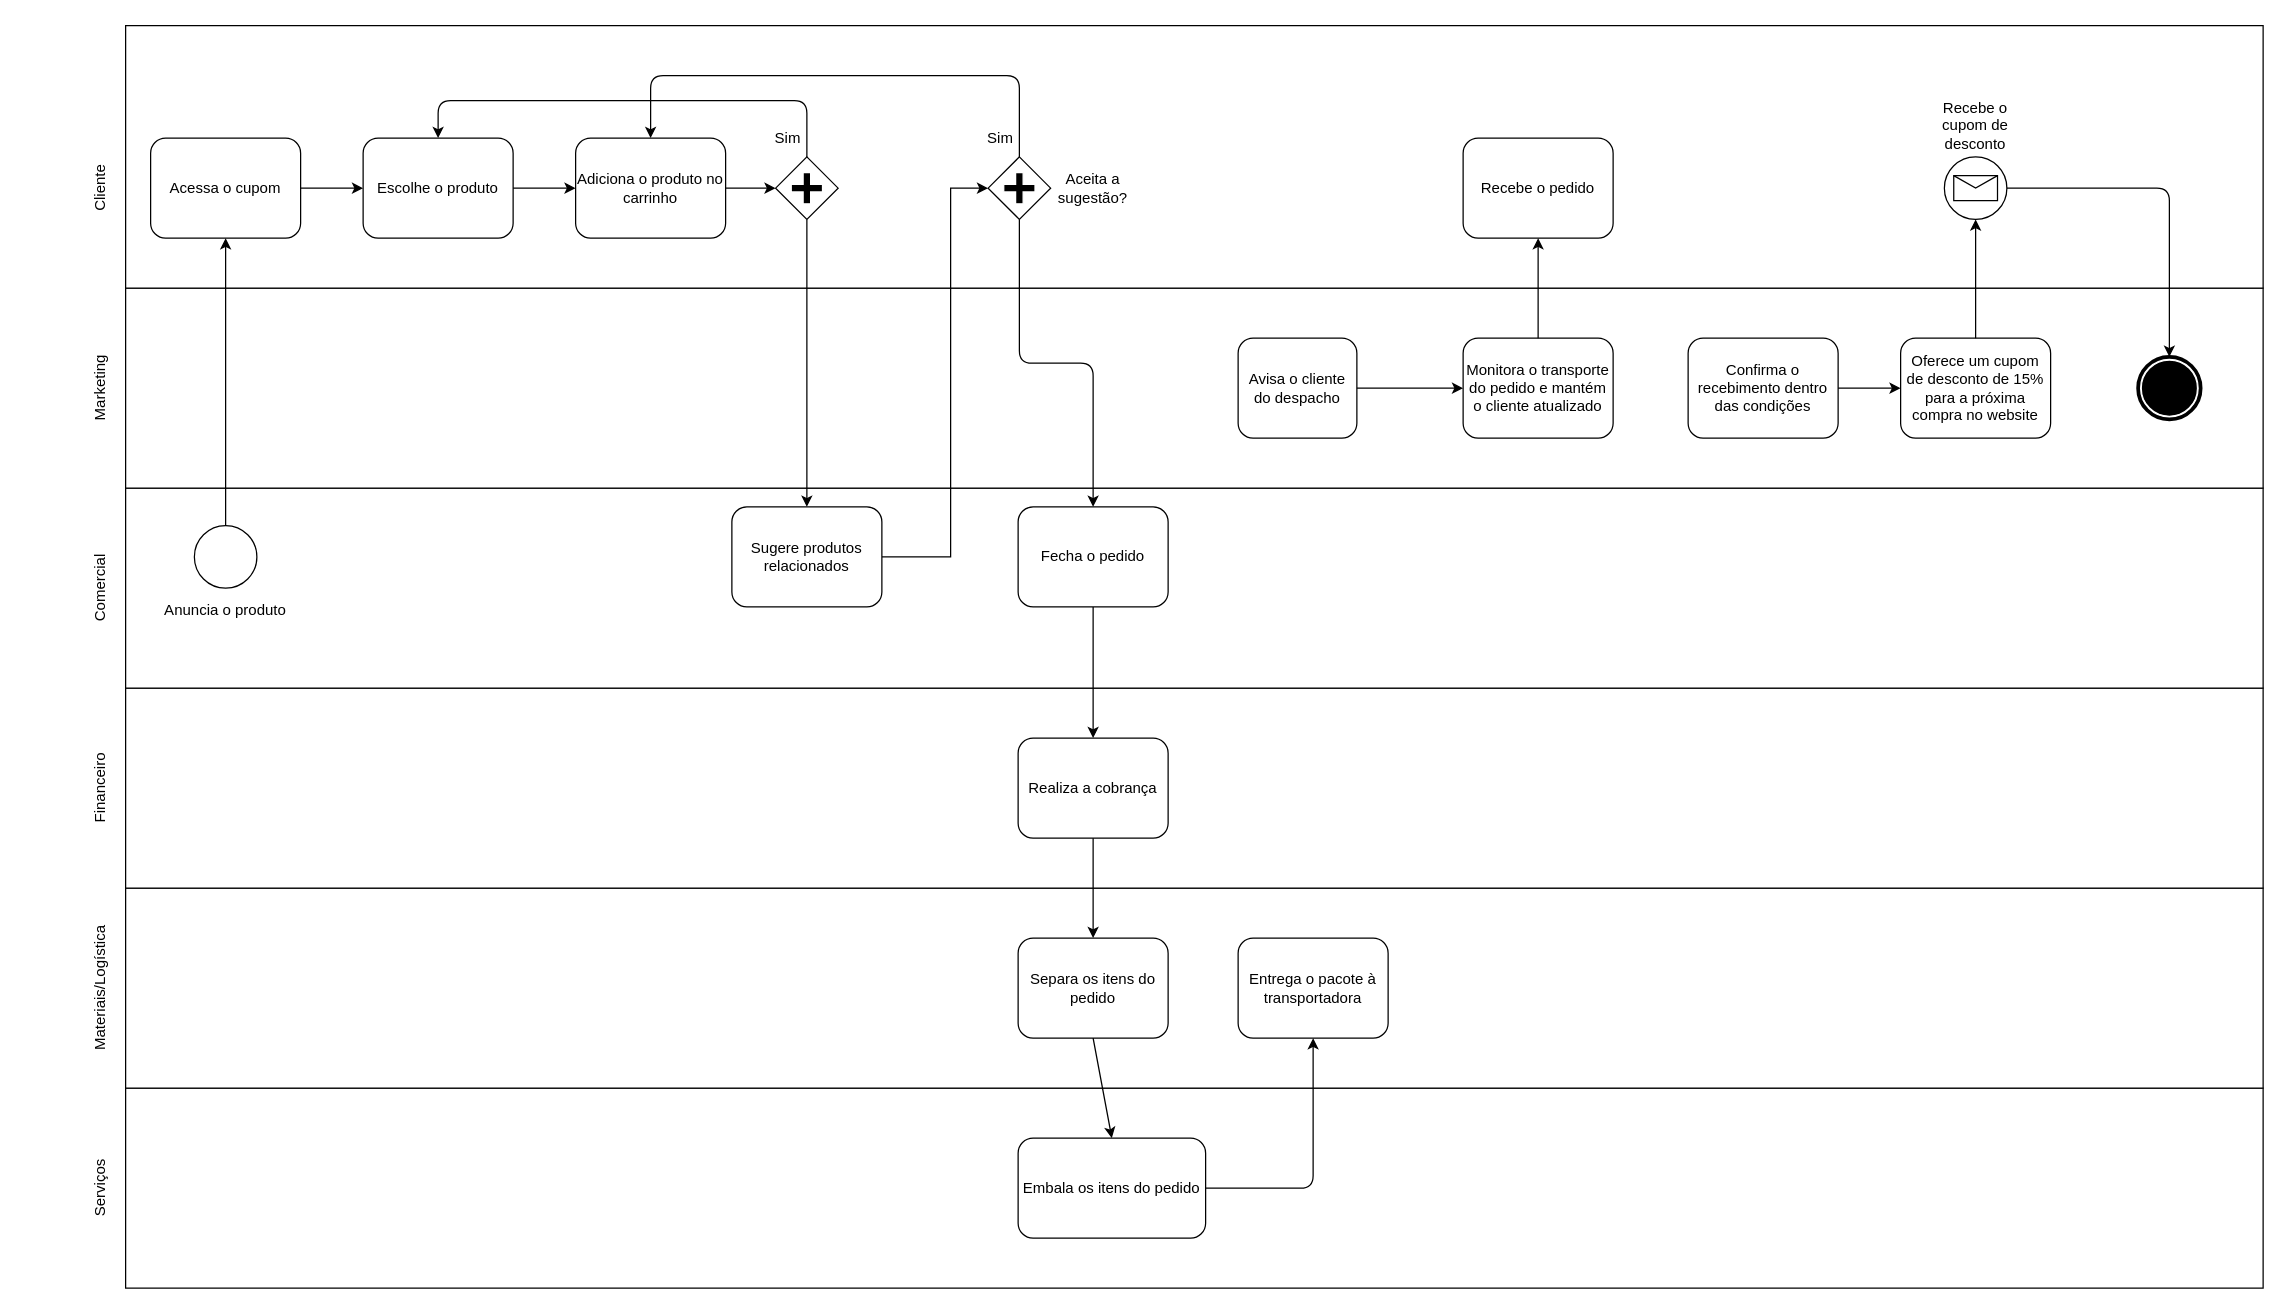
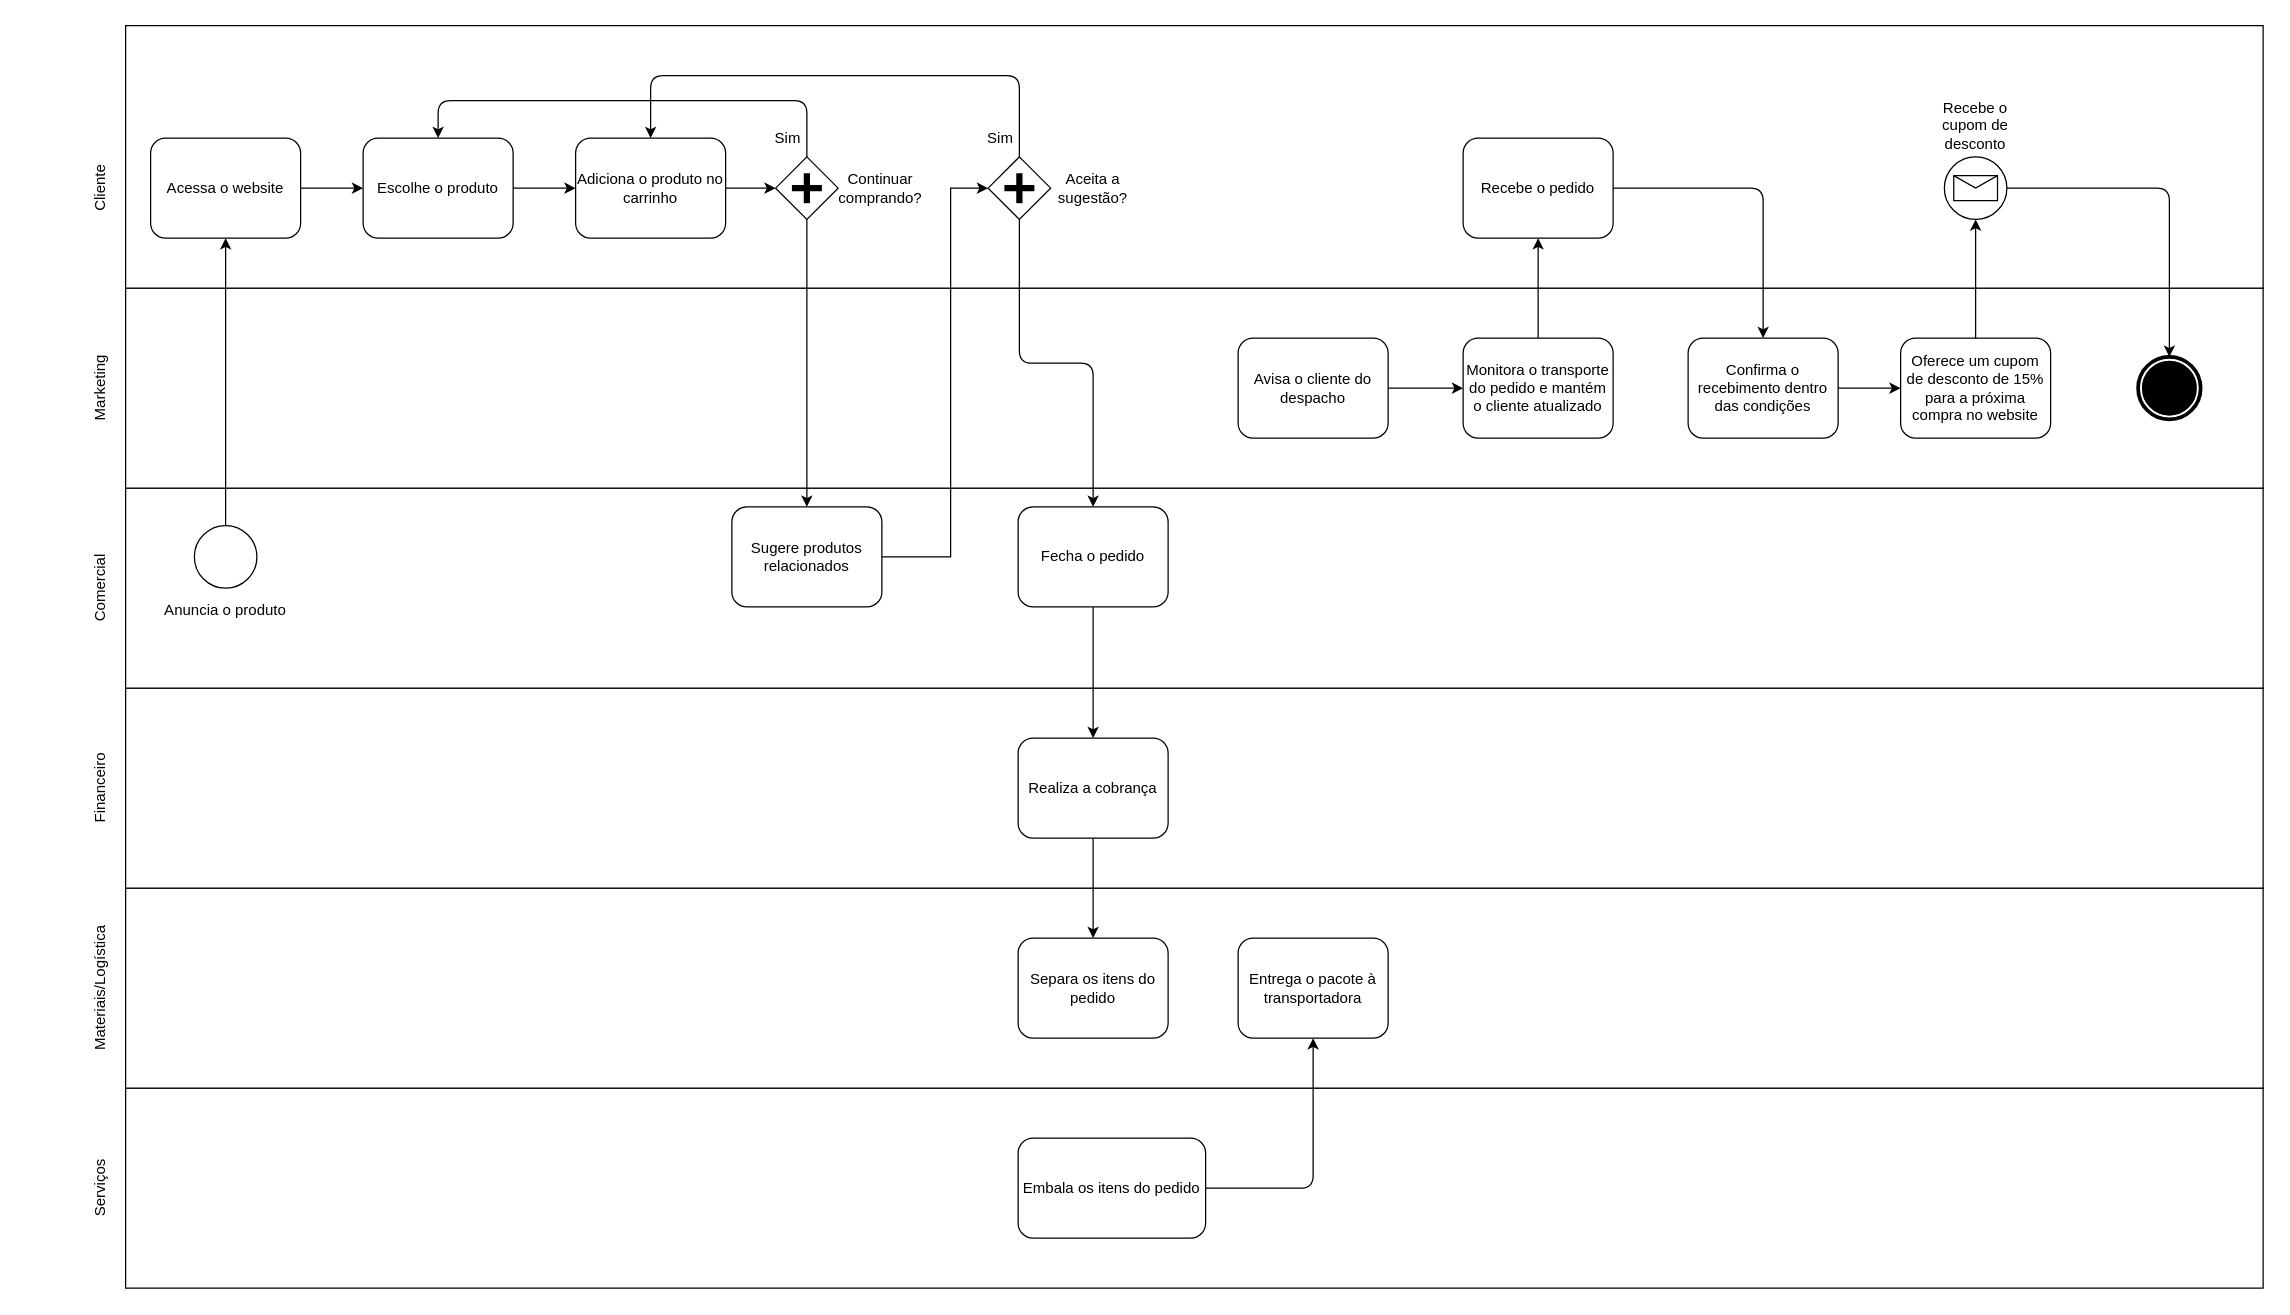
(226, 188) -> (226, 188)
none -> (881, 188)
none -> (1754, 188)
(1298, 388) -> (1313, 388)
(1102, 1084) -> none
